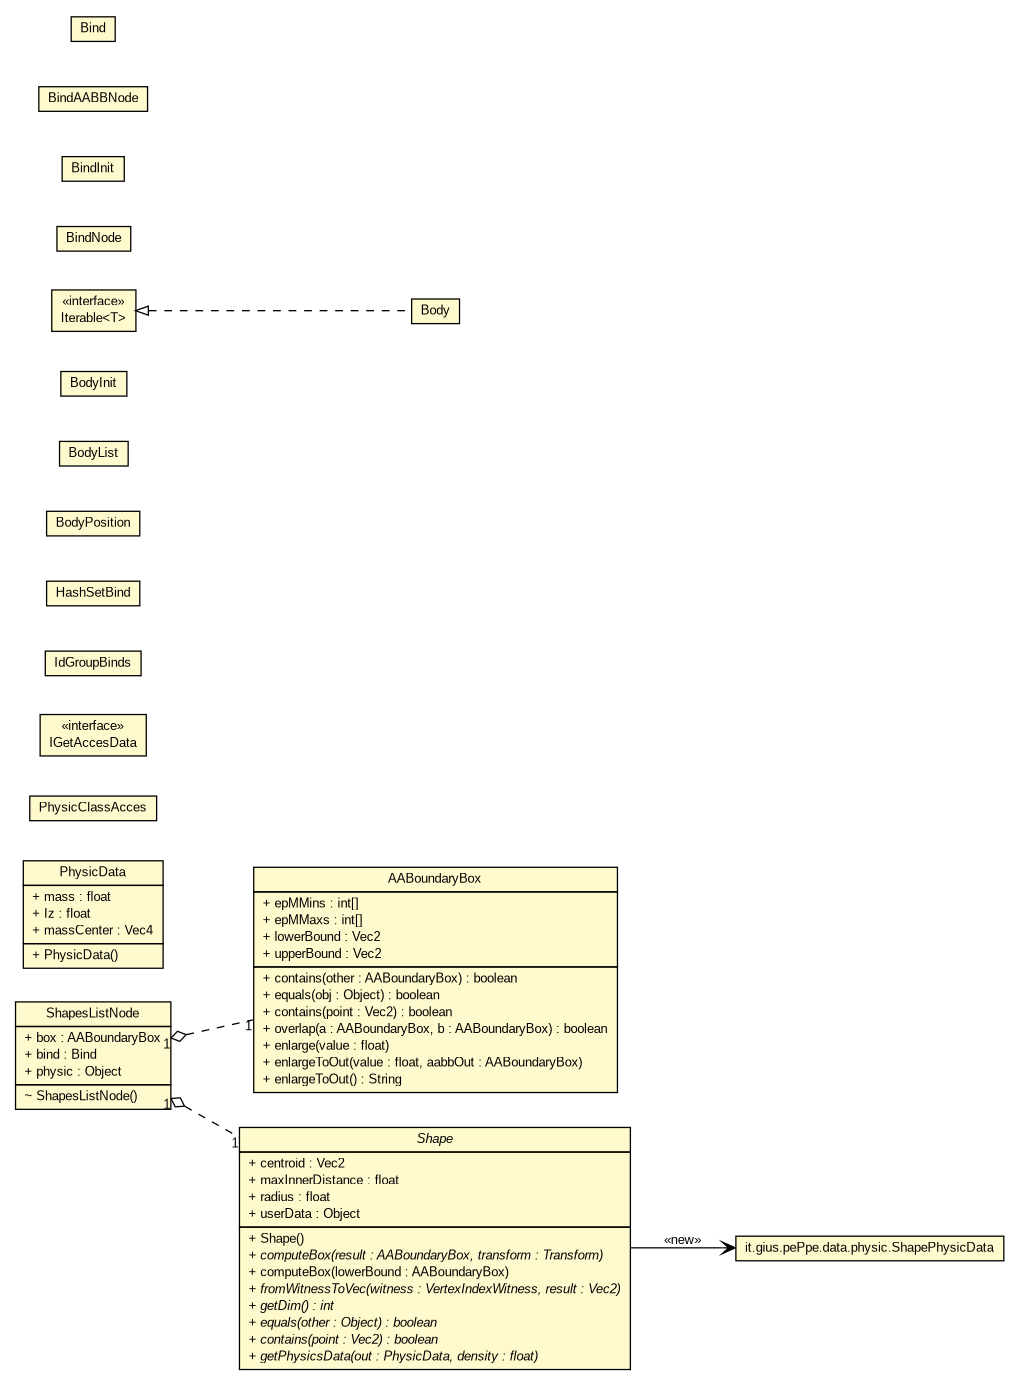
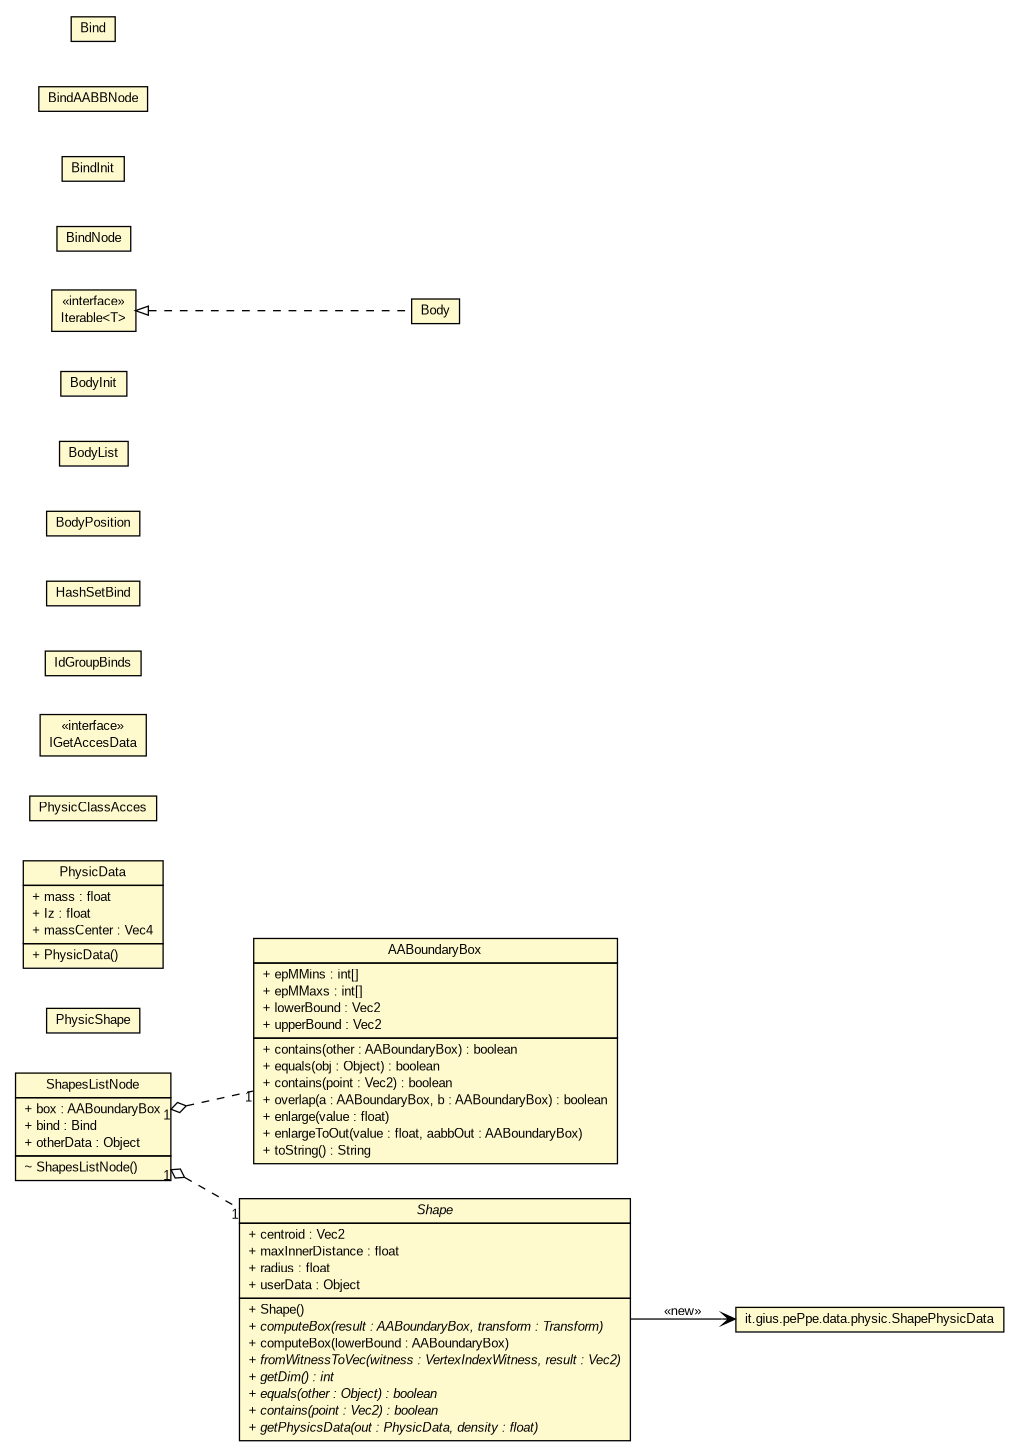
none -> (93, 1020)
(74, 1072) -> (83, 1143)
(333, 1080) -> (317, 1151)
